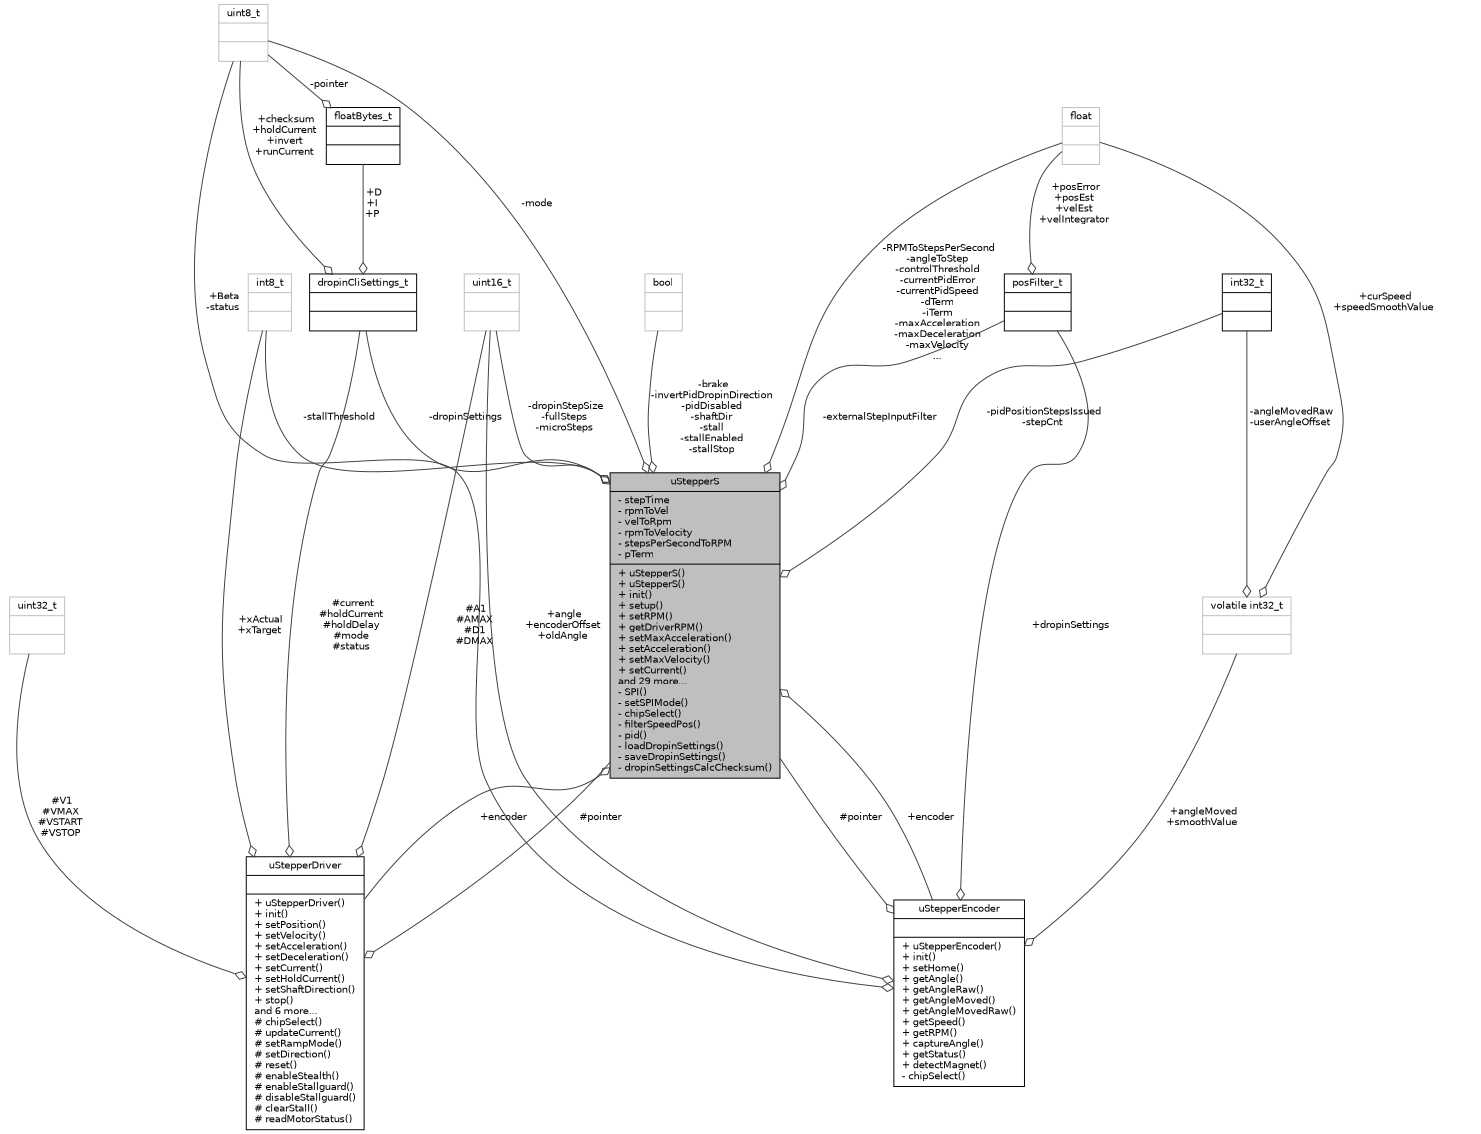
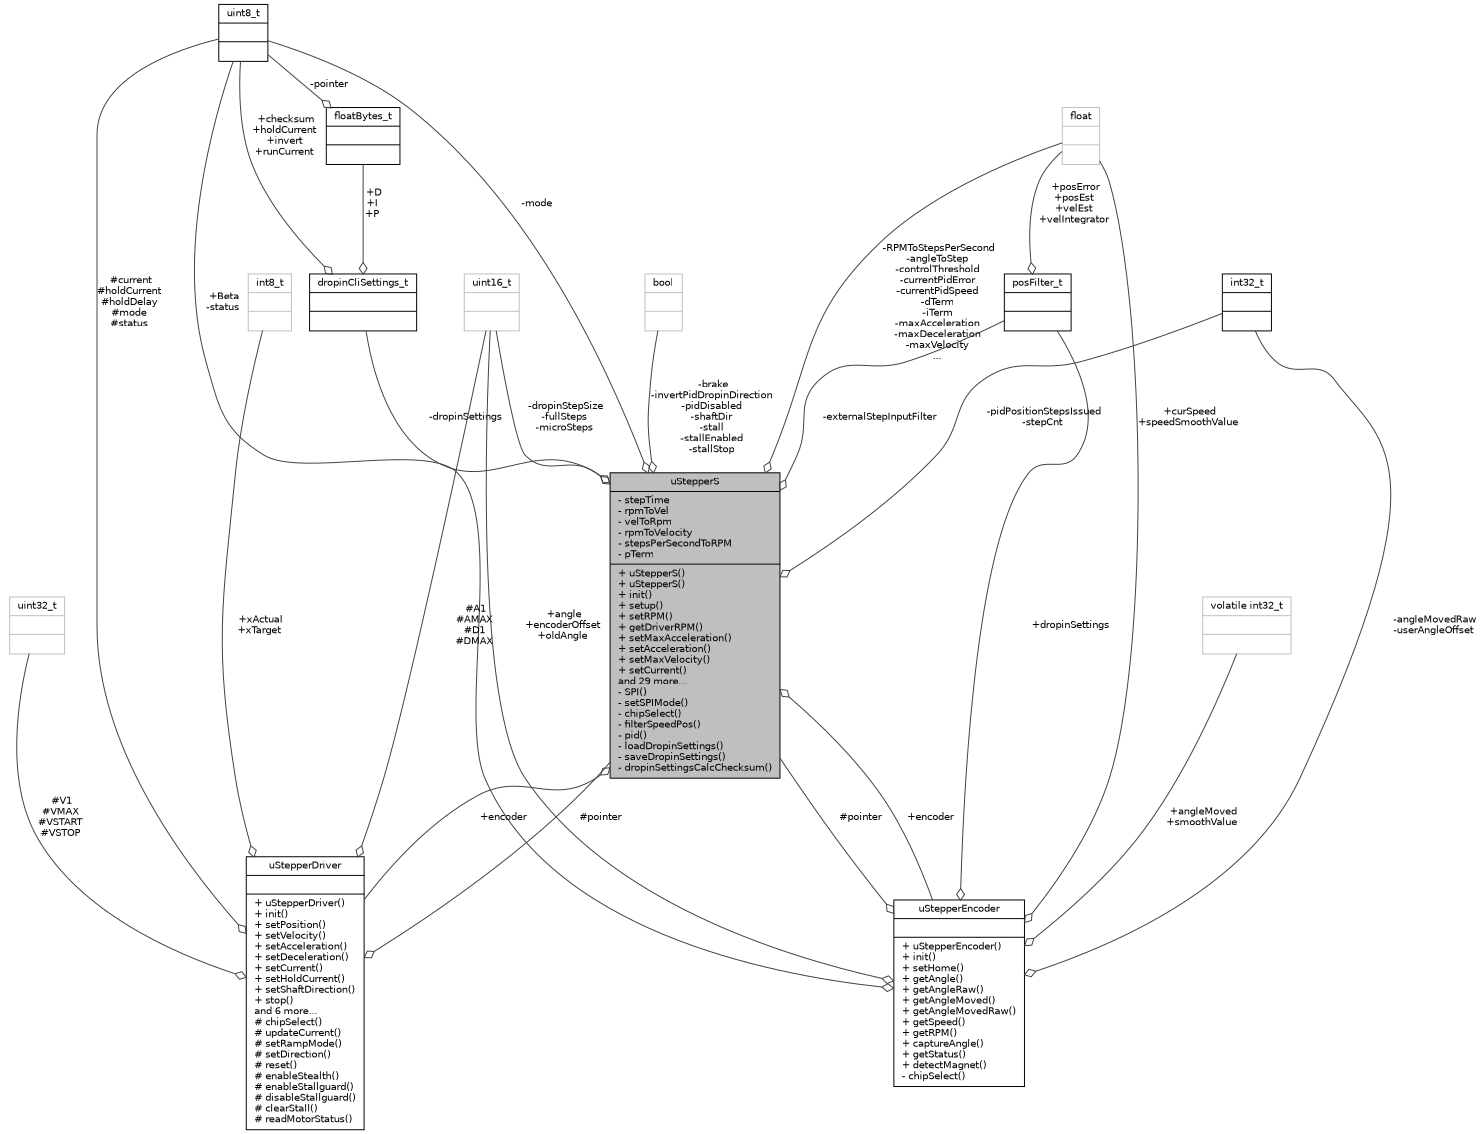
(243, 33) -> (243, 33)
(1323, 314) -> (1137, 547)
(1247, 458) -> (1339, 688)
(383, 471) -> none
(296, 583) -> (97, 466)
